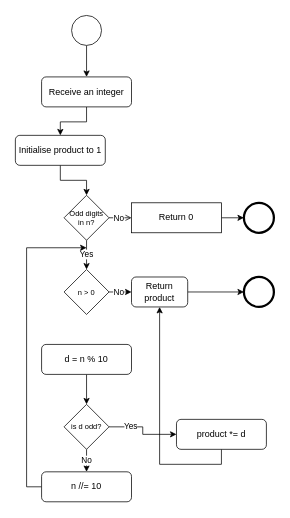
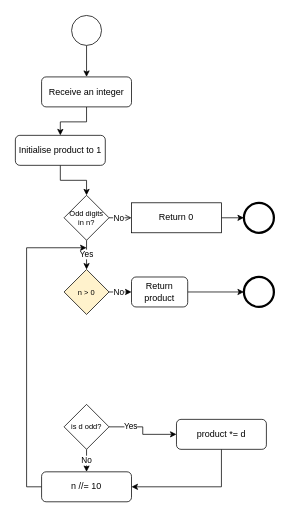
(87, 292) -> (87, 292)
(87, 360) -> none
(87, 387) -> none
(160, 420) -> (192, 487)
